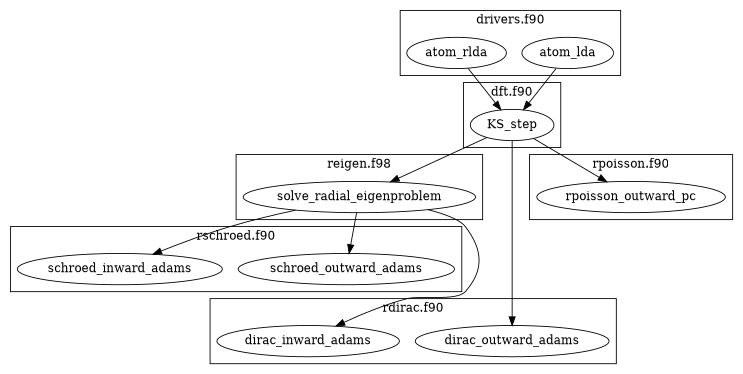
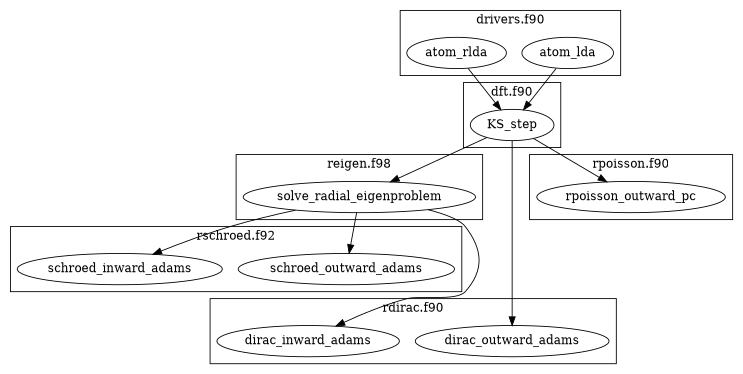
(236, 237) -> (236, 237)
